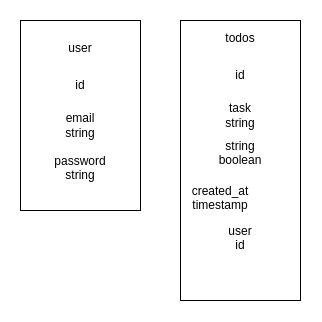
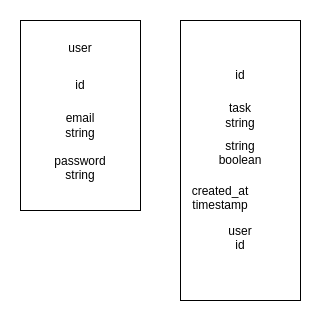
(241, 46) -> none
